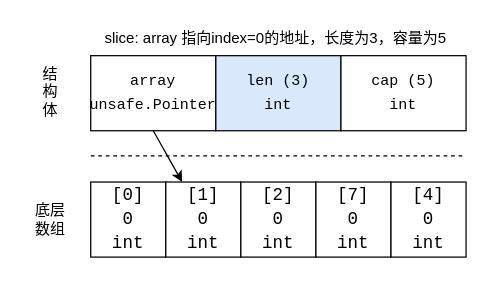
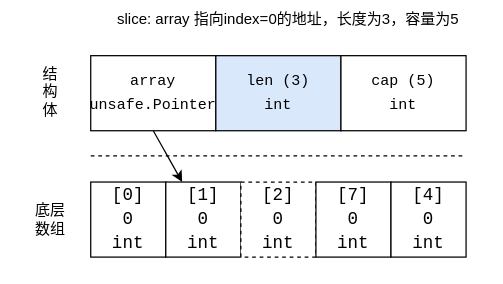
(276, 38) -> (288, 19)
(278, 219) -> (278, 219)
